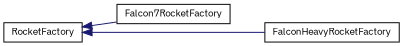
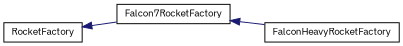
(178, 32) -> (252, 23)
